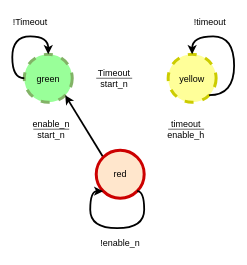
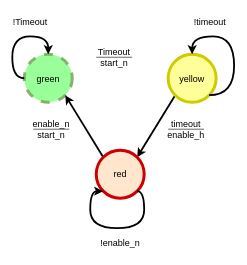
(114, 78) -> (114, 57)
(192, 78) -> (192, 78)
none -> (158, 124)
